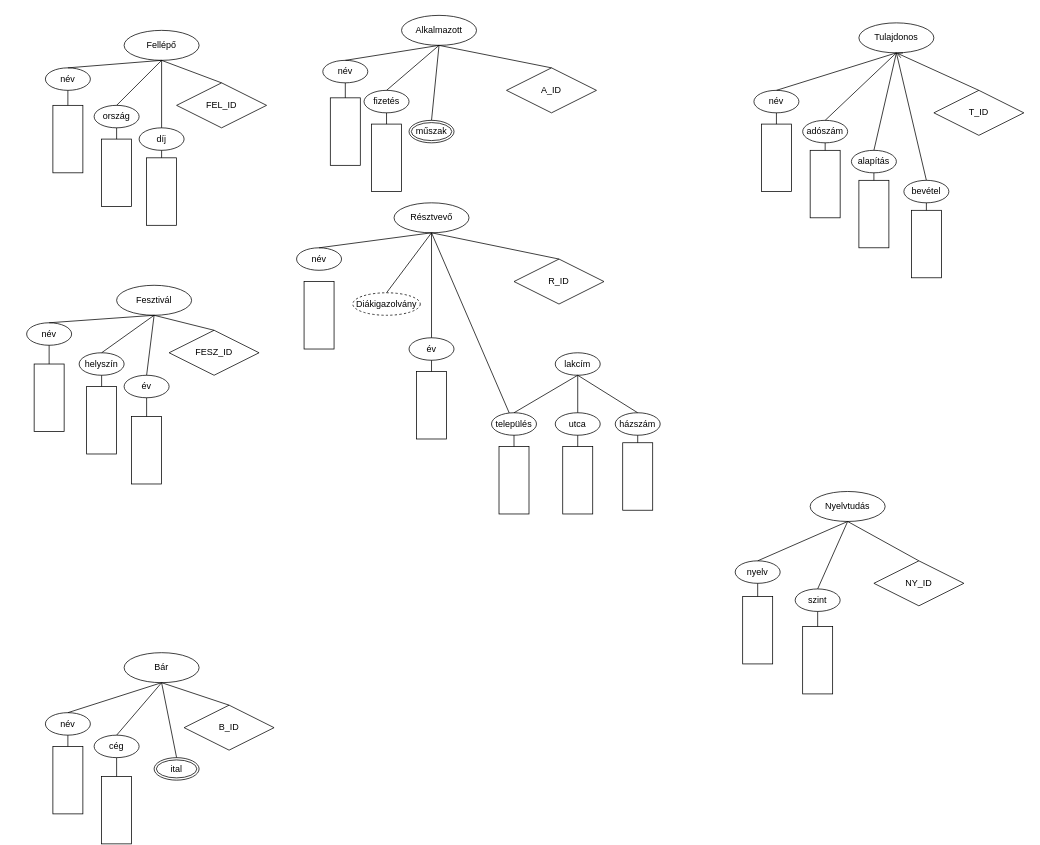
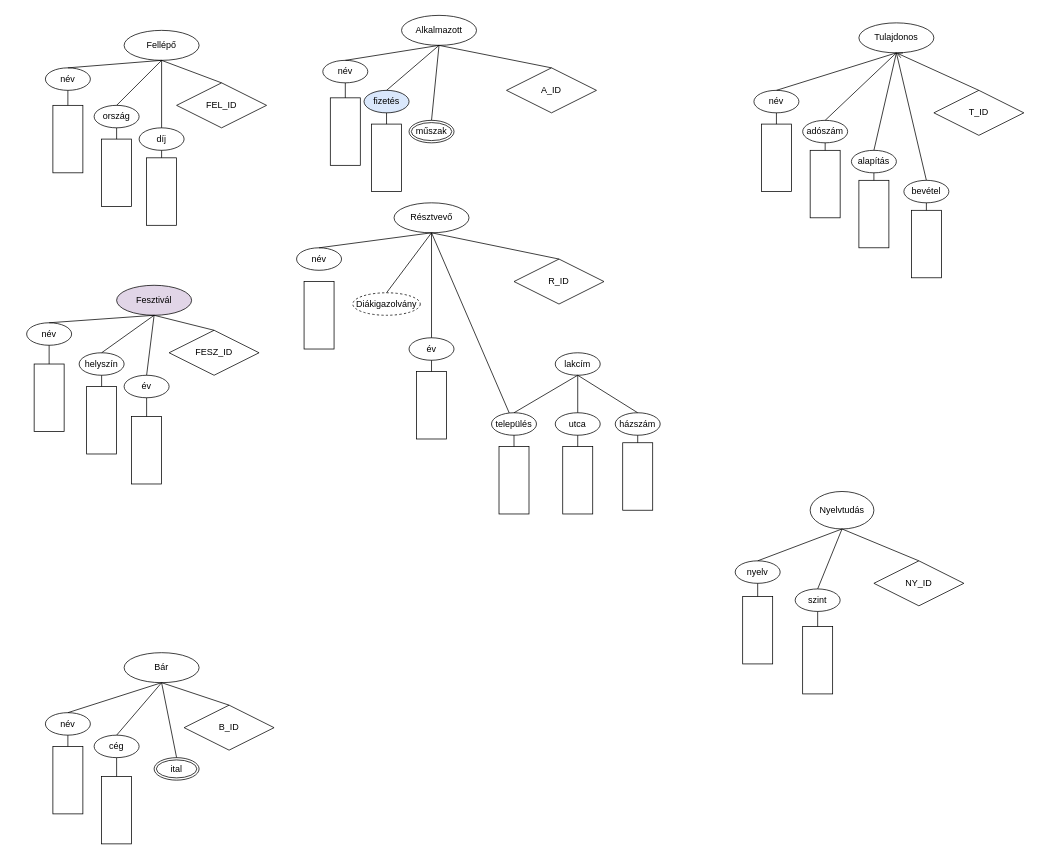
(387, 102) -> (387, 102)
(154, 300) -> (154, 300)
(848, 507) -> (842, 510)
